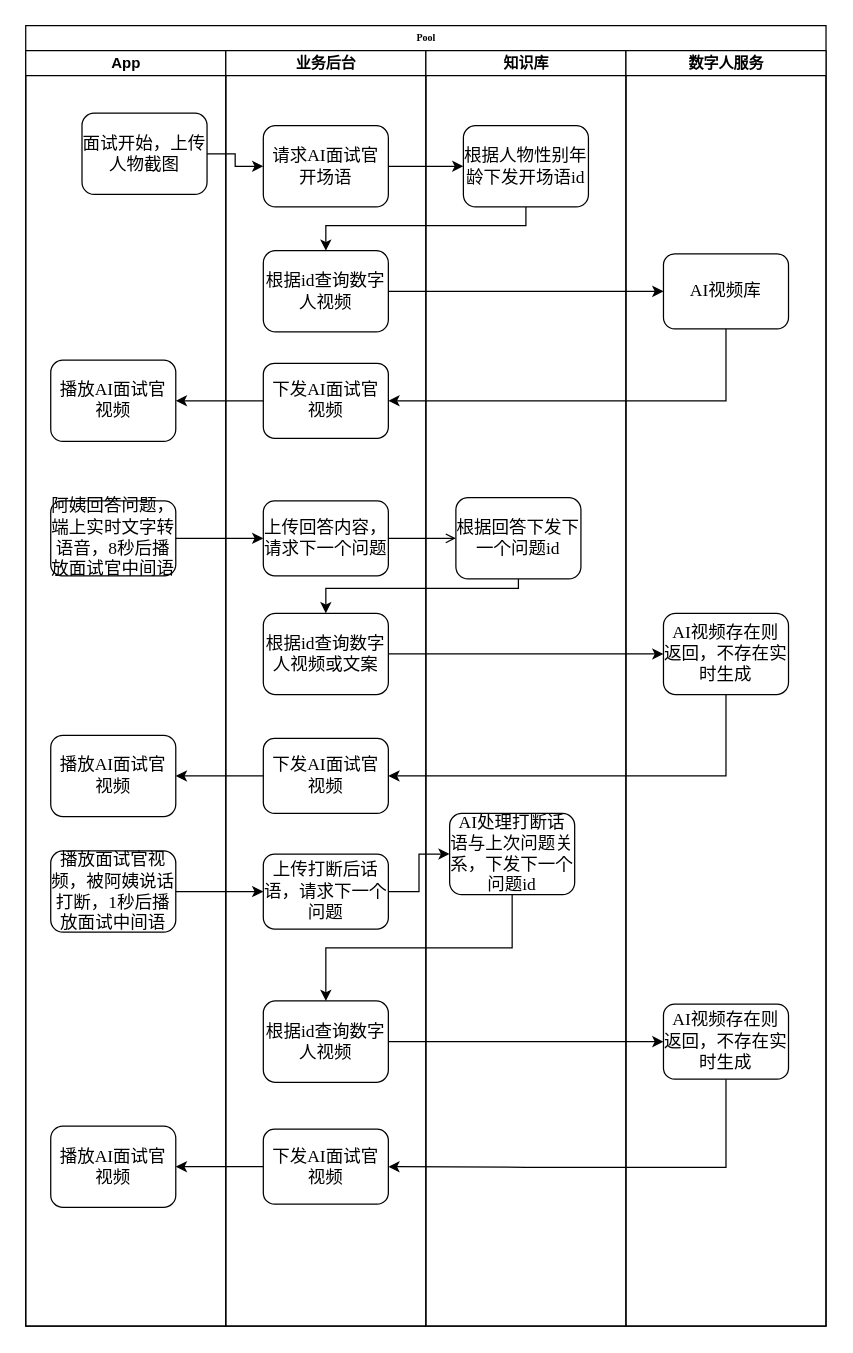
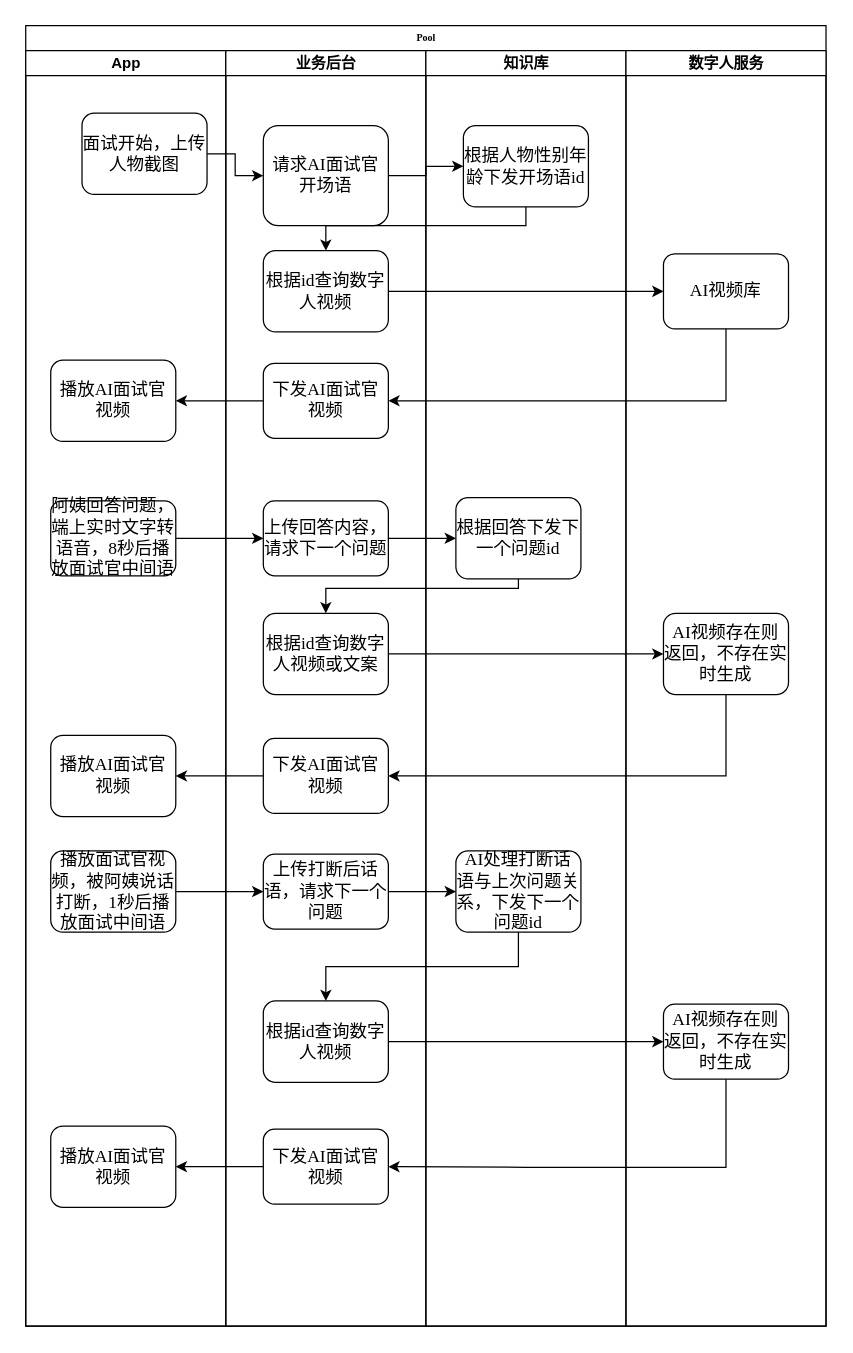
(326, 166) -> (326, 176)
(448, 538) -> (446, 538)
(512, 854) -> (518, 891)
